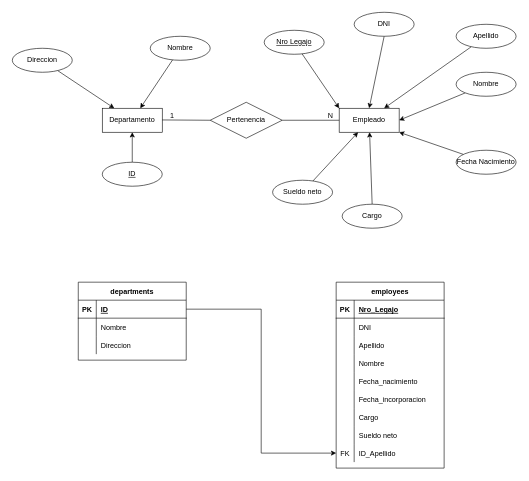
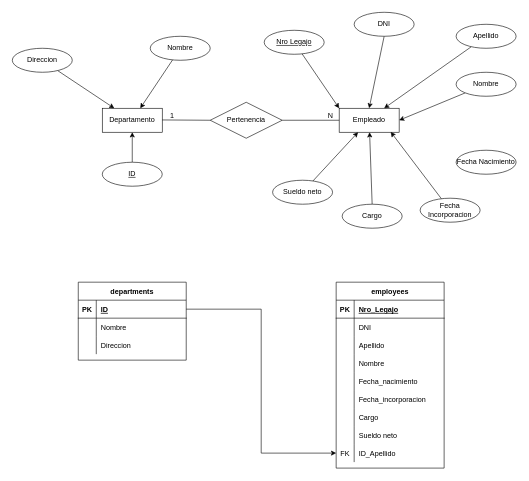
(432, 144) -> none
none -> (417, 167)
none -> (450, 210)
